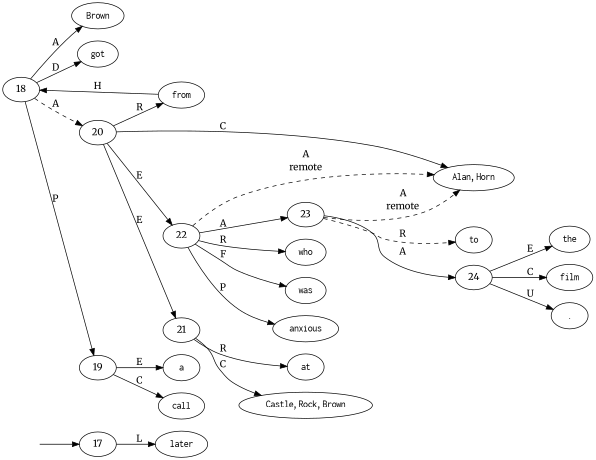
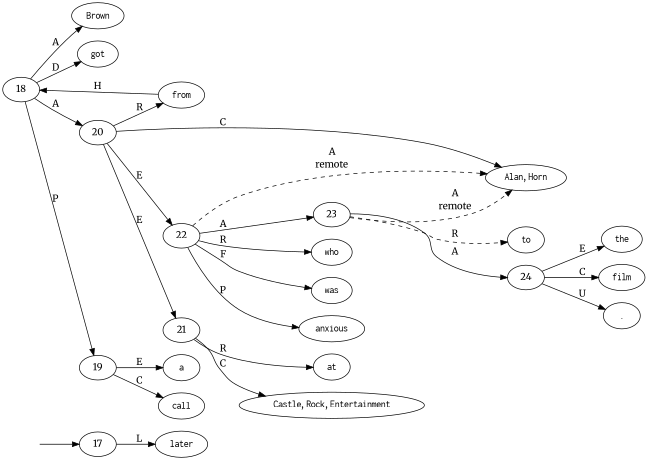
(55, 111) -> (55, 111)
(334, 405) -> (360, 405)
